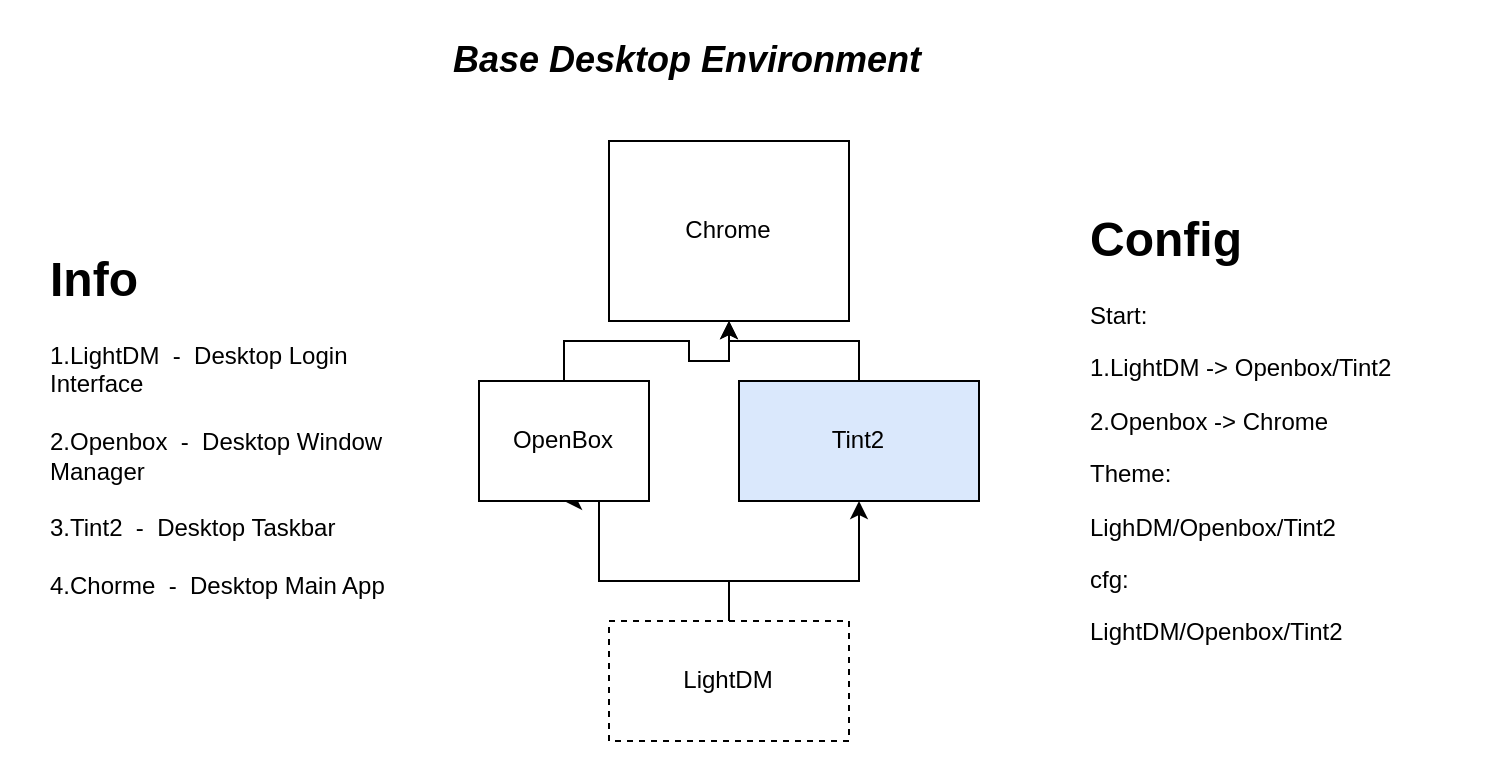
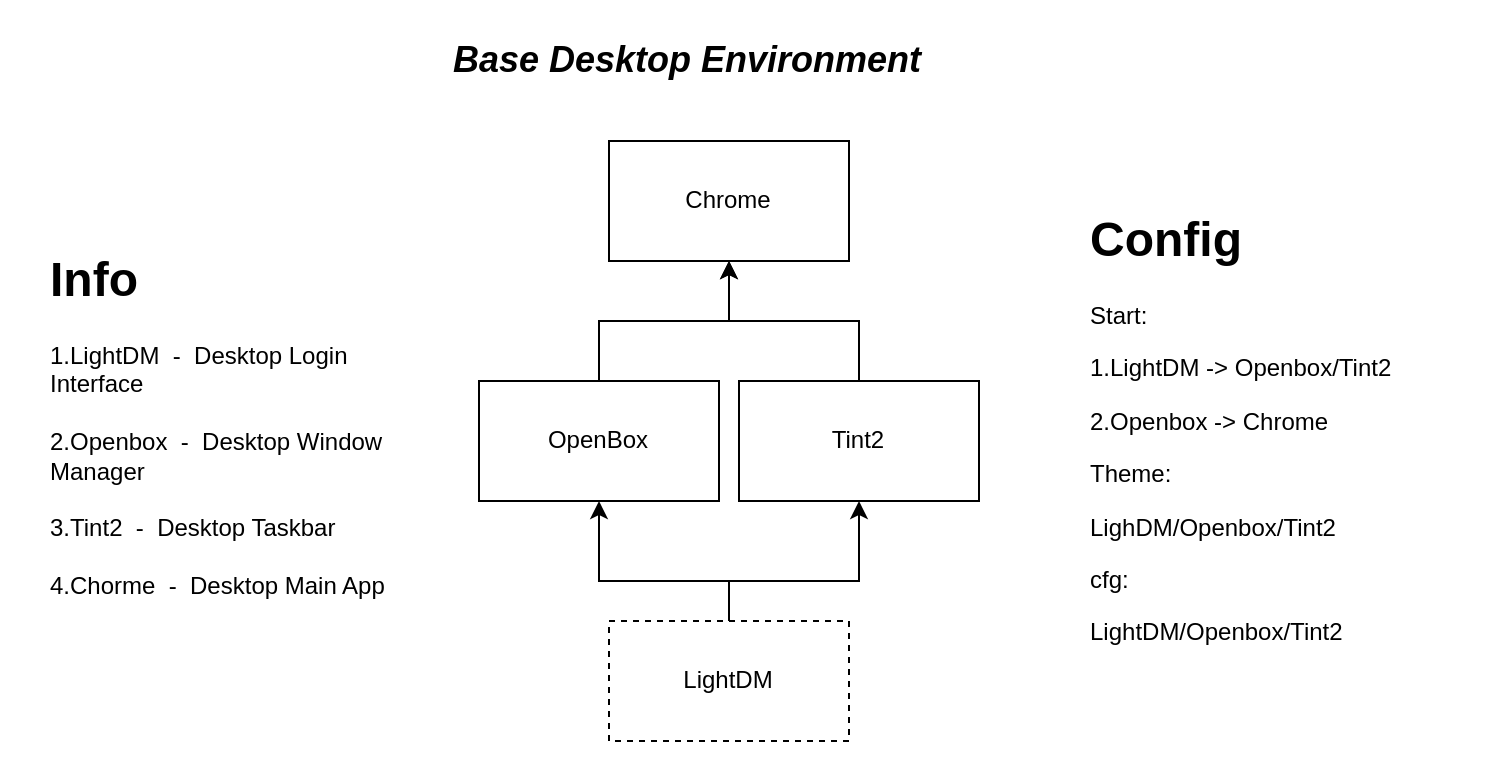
(729, 231) -> (729, 201)
(564, 441) -> (599, 441)
(859, 441) -> (859, 441)
